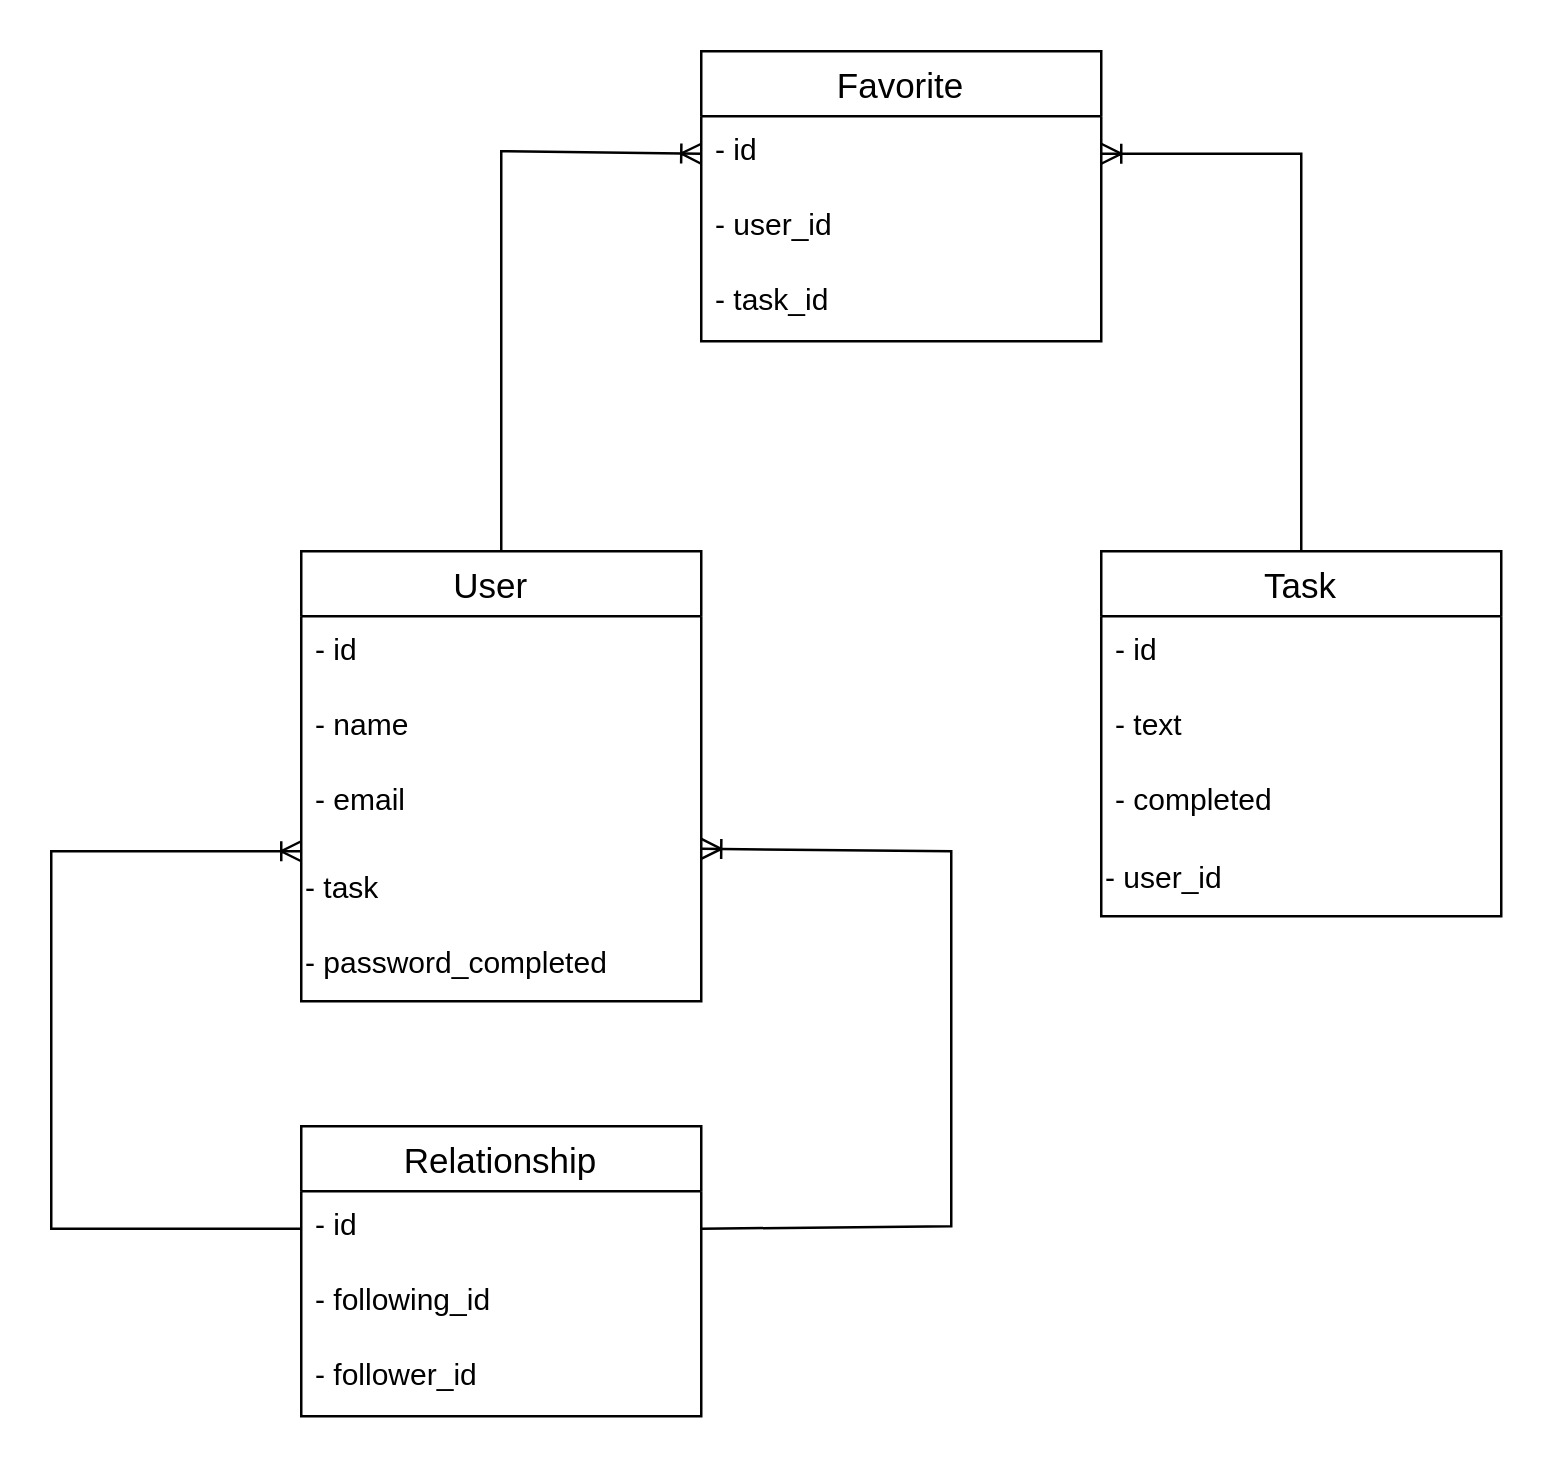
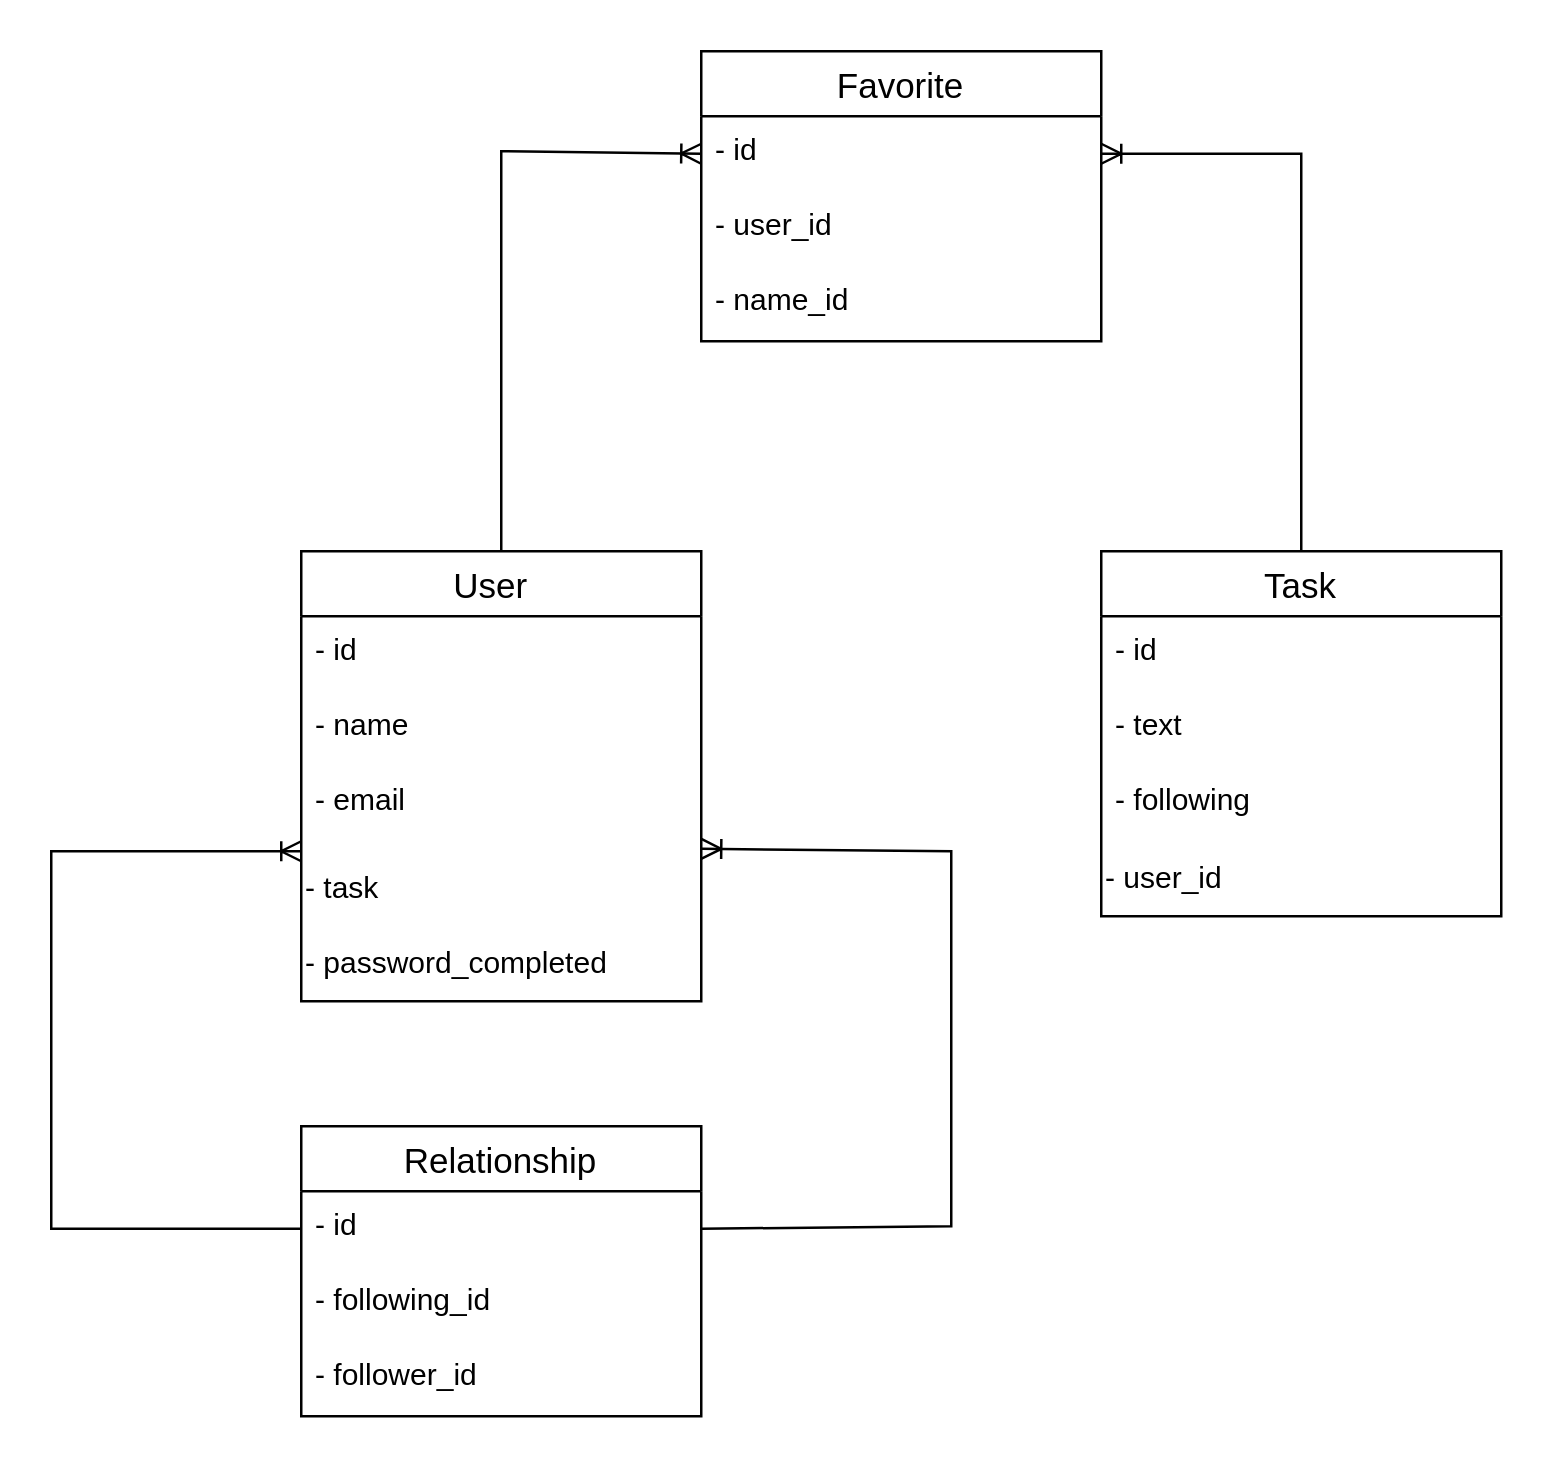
(784, 302) -> (784, 302)
(1201, 802) -> (1193, 802)
